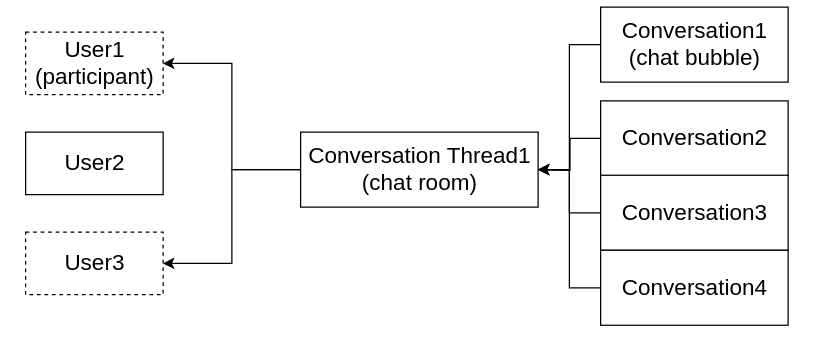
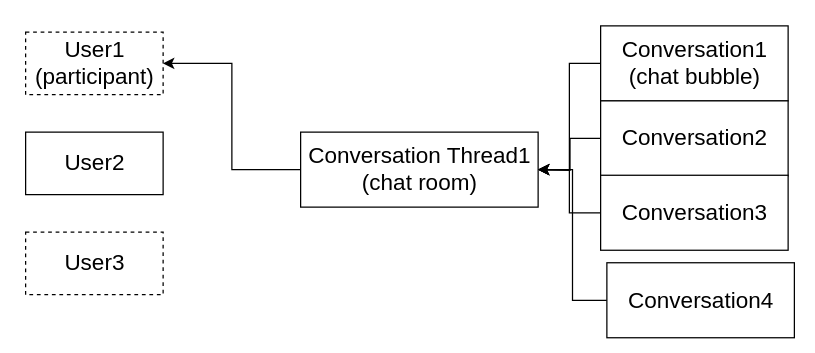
(694, 44) -> (694, 63)
(232, 247) -> none
(694, 288) -> (701, 300)
